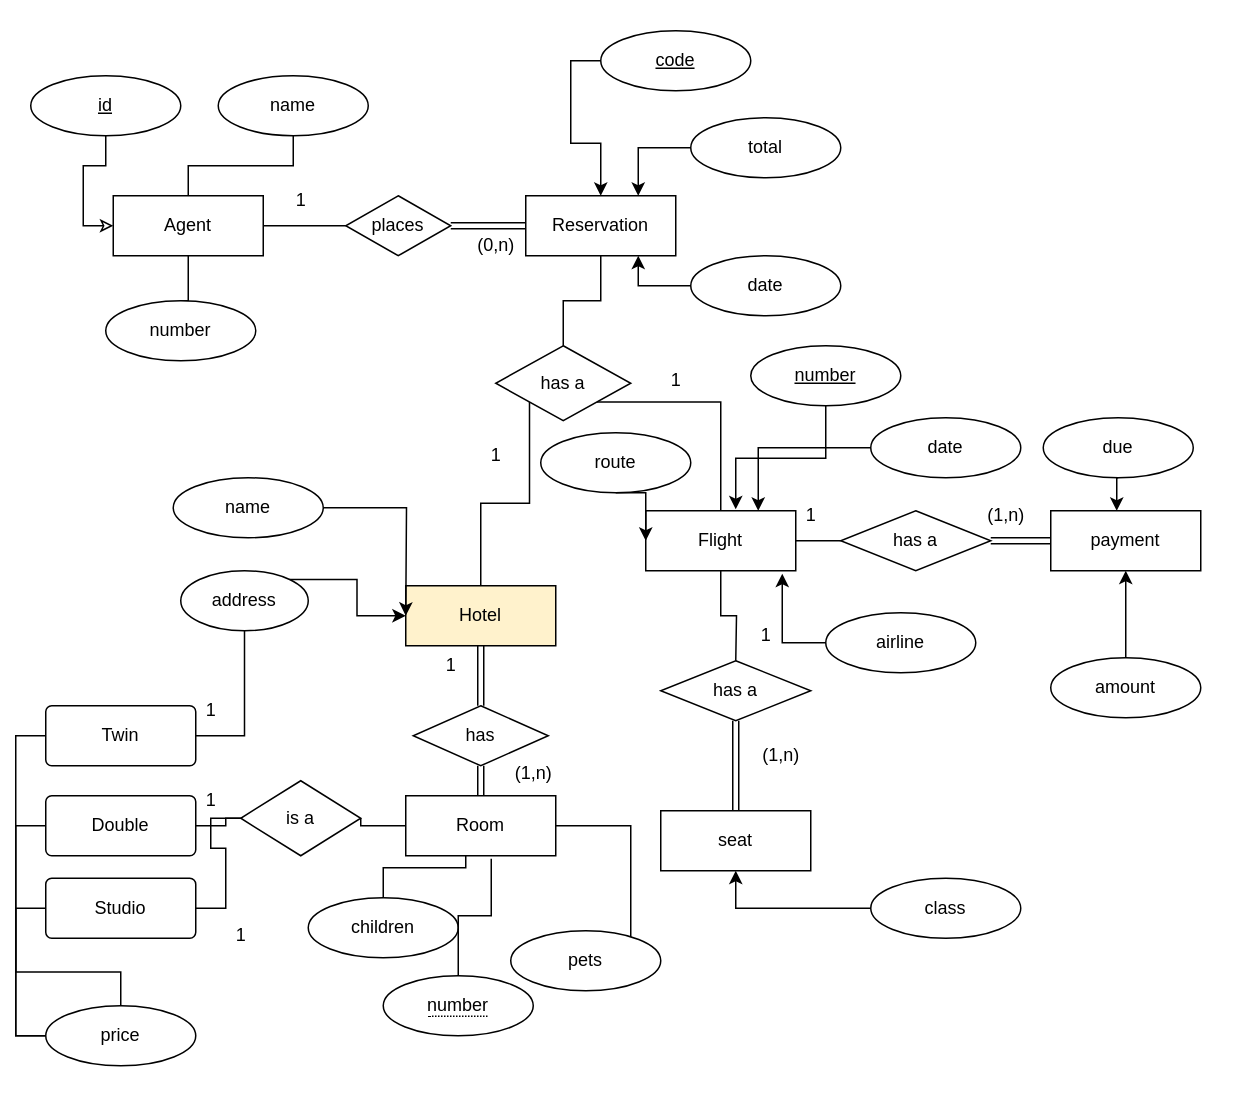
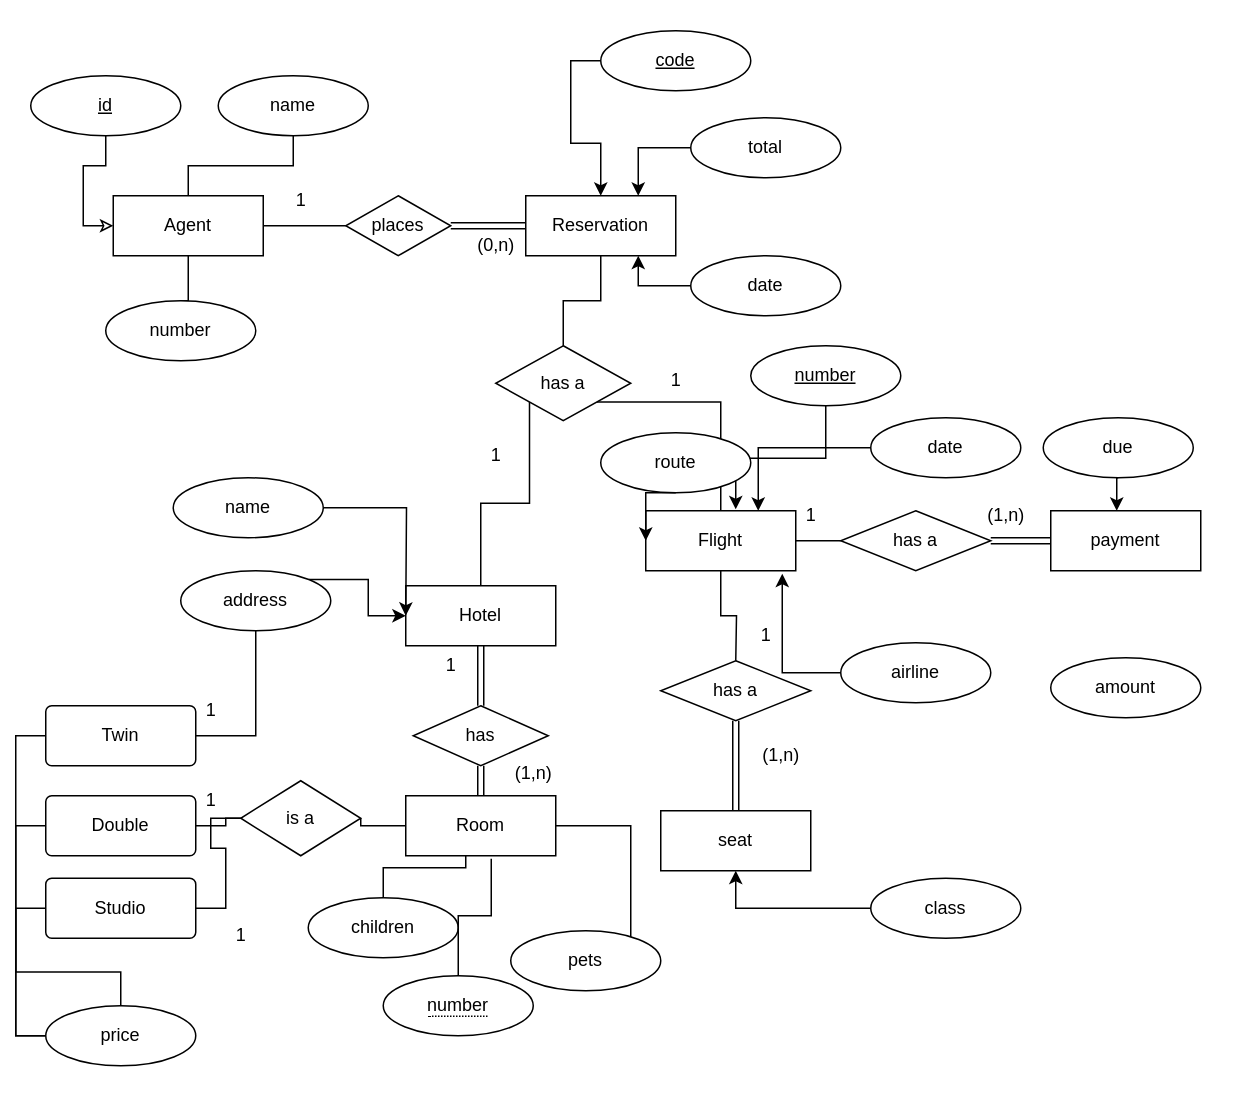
(616, 463) -> (676, 463)
(245, 601) -> (256, 601)
(481, 616) -> (481, 616)
(1126, 620) -> none
(901, 643) -> (916, 673)
